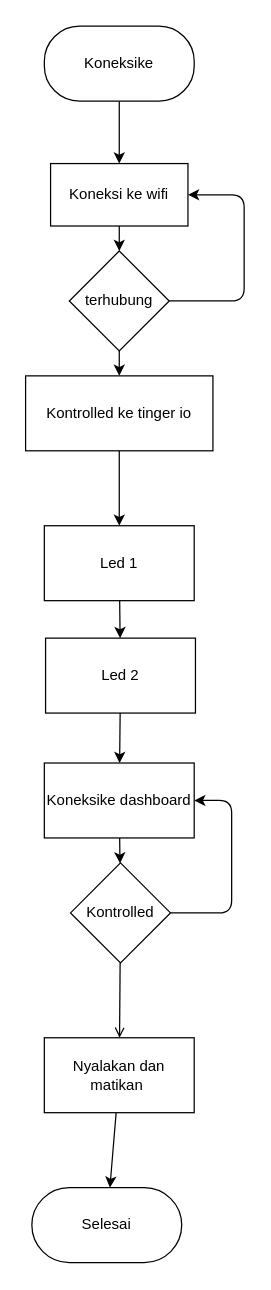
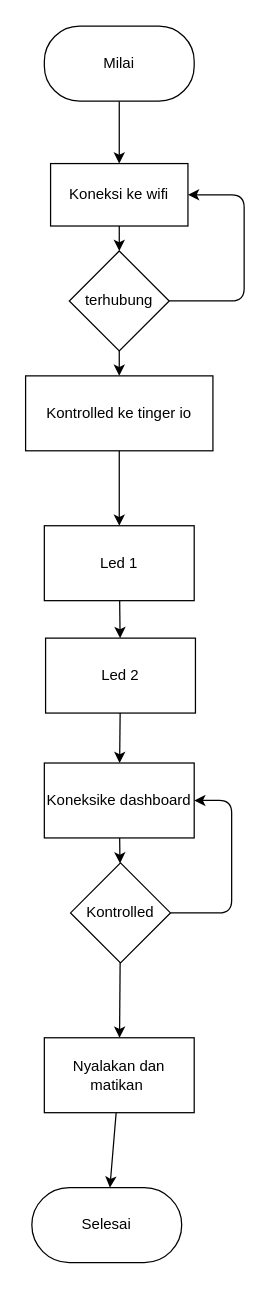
(119, 63) -> (119, 63)
(120, 1030) -> (120, 1028)
